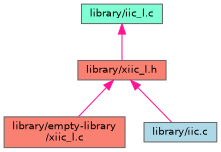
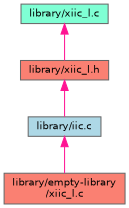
(122, 14) -> (65, 14)
(92, 102) -> (65, 160)
